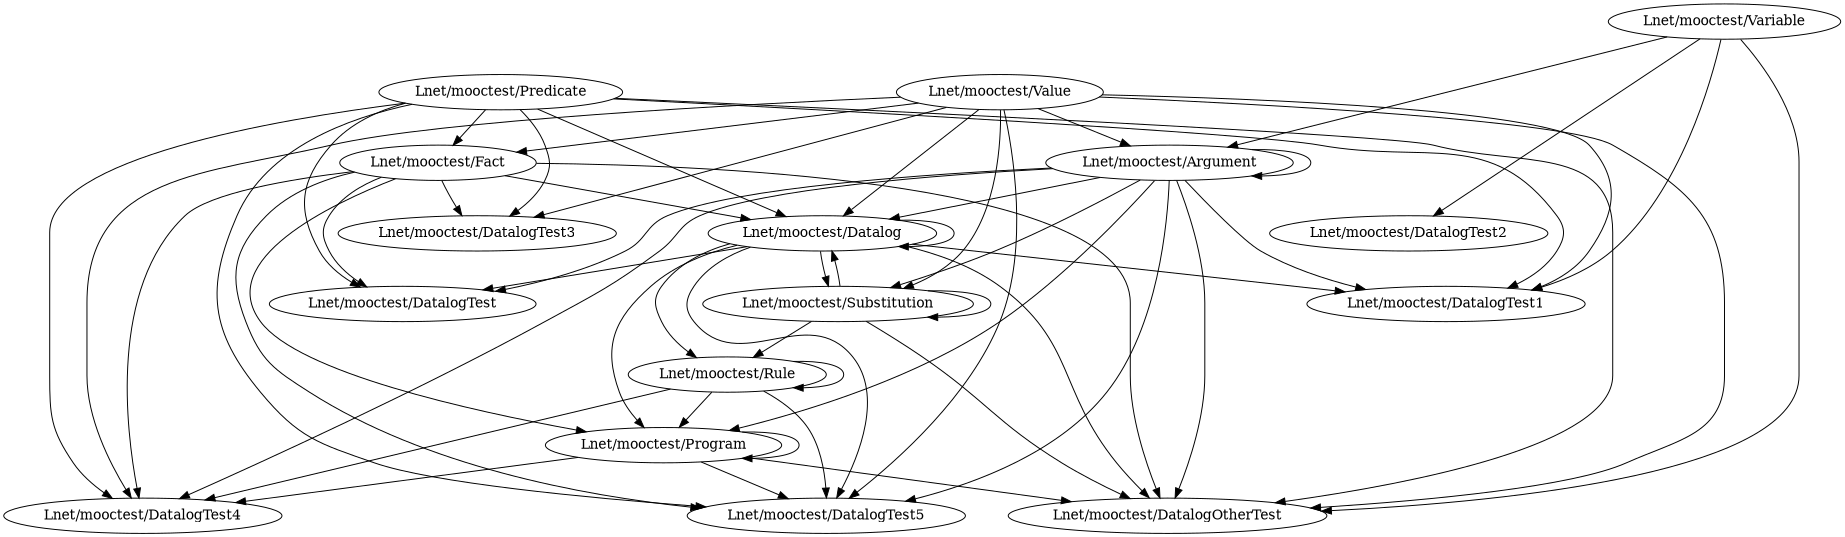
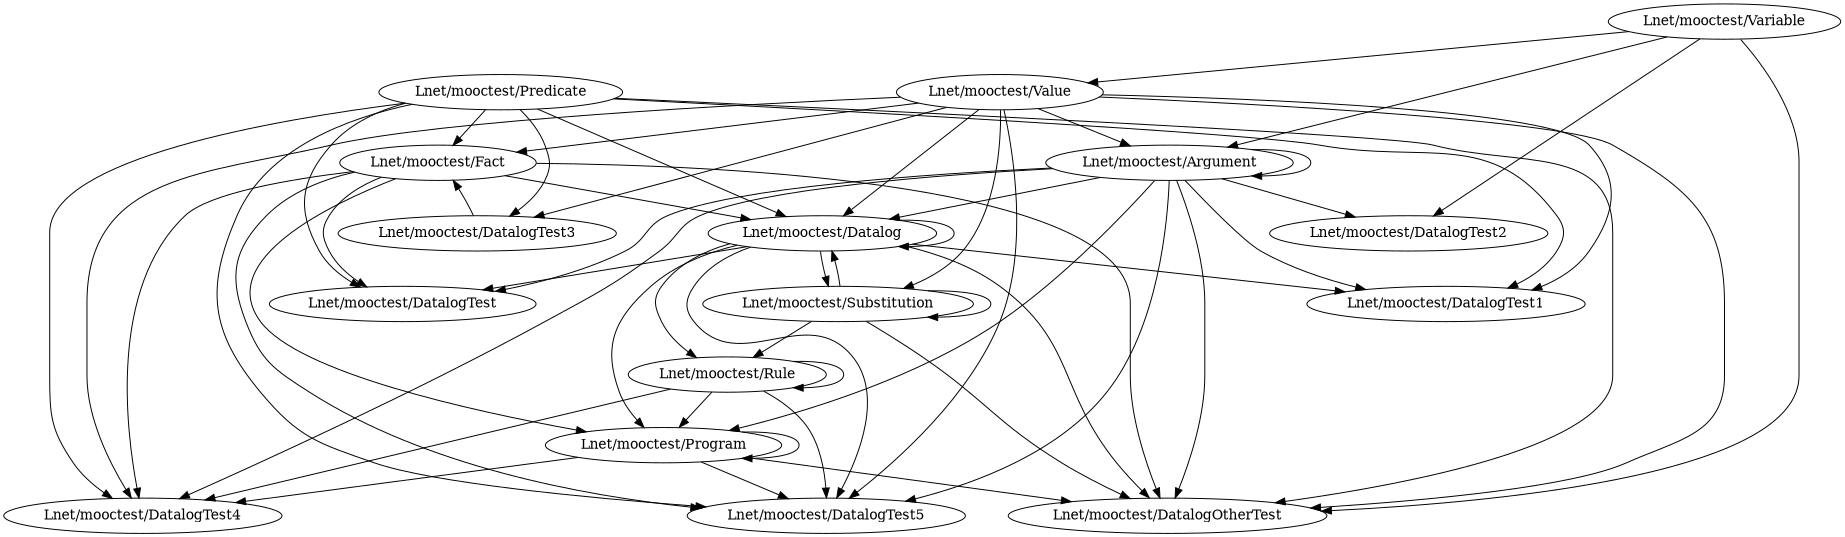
(1663, 188) -> (1363, 57)
(449, 194) -> (466, 202)
(1023, 239) -> (1284, 197)
